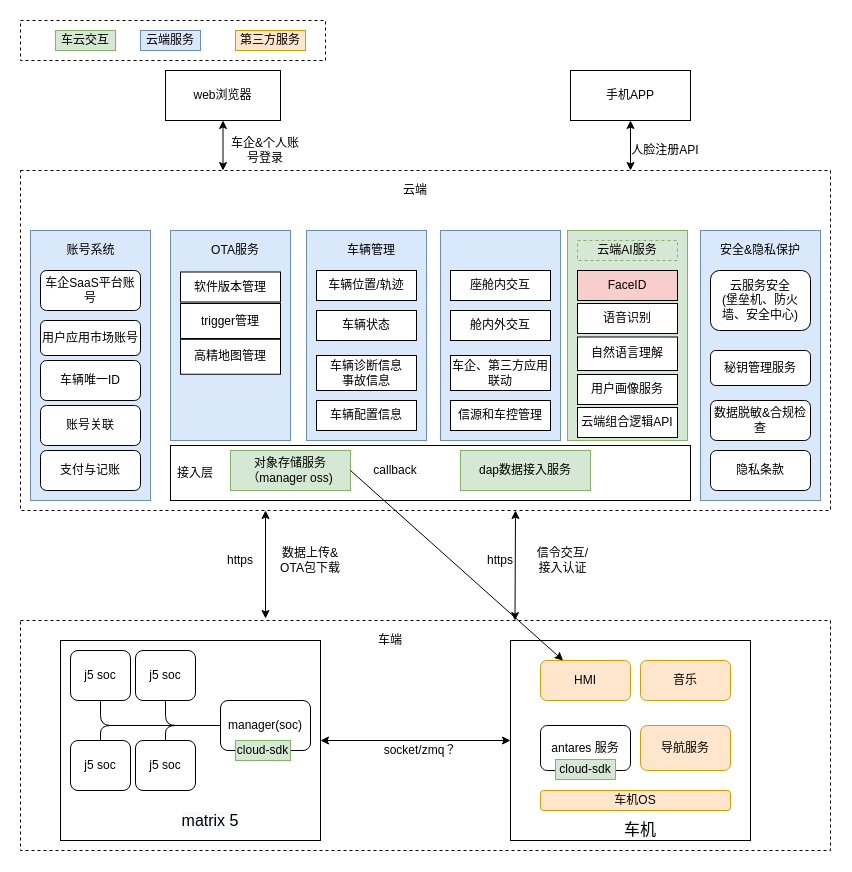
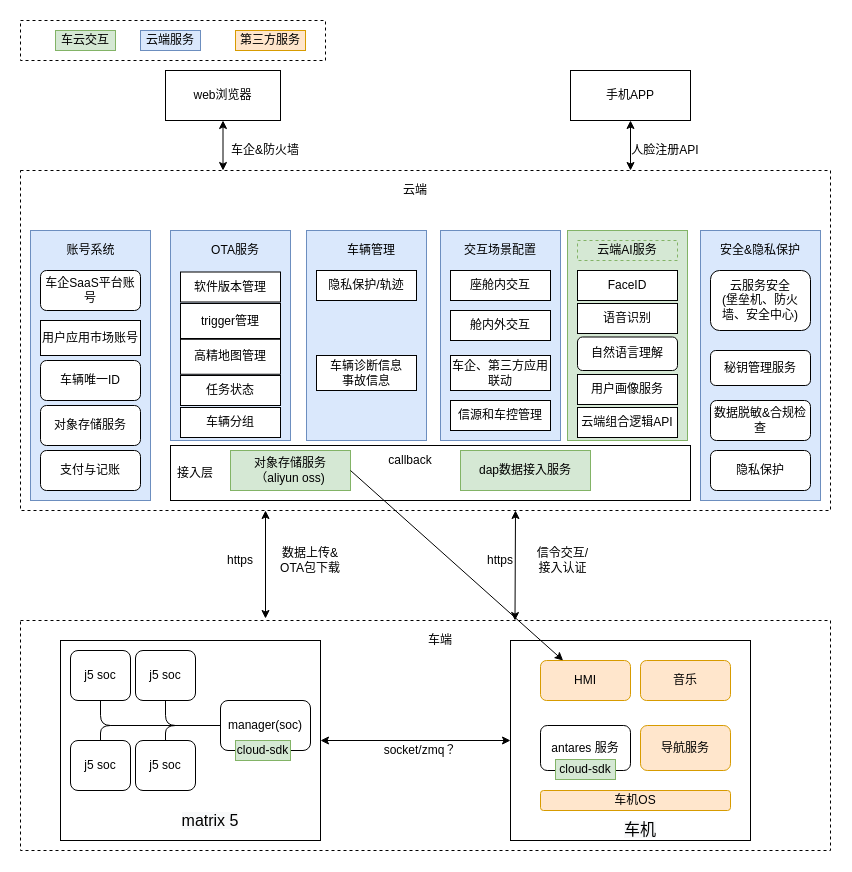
(266, 151) -> (266, 151)
none -> (501, 251)
(367, 286) -> (367, 286)
(628, 286) -> (628, 286)
(367, 326) -> none
(91, 338) -> (91, 338)
(628, 354) -> (628, 354)
none -> (231, 391)
(367, 416) -> none
none -> (231, 423)
(91, 426) -> (91, 426)
(291, 471) -> (291, 471)
(396, 471) -> (411, 461)
(761, 471) -> (761, 471)
(391, 641) -> (441, 641)
